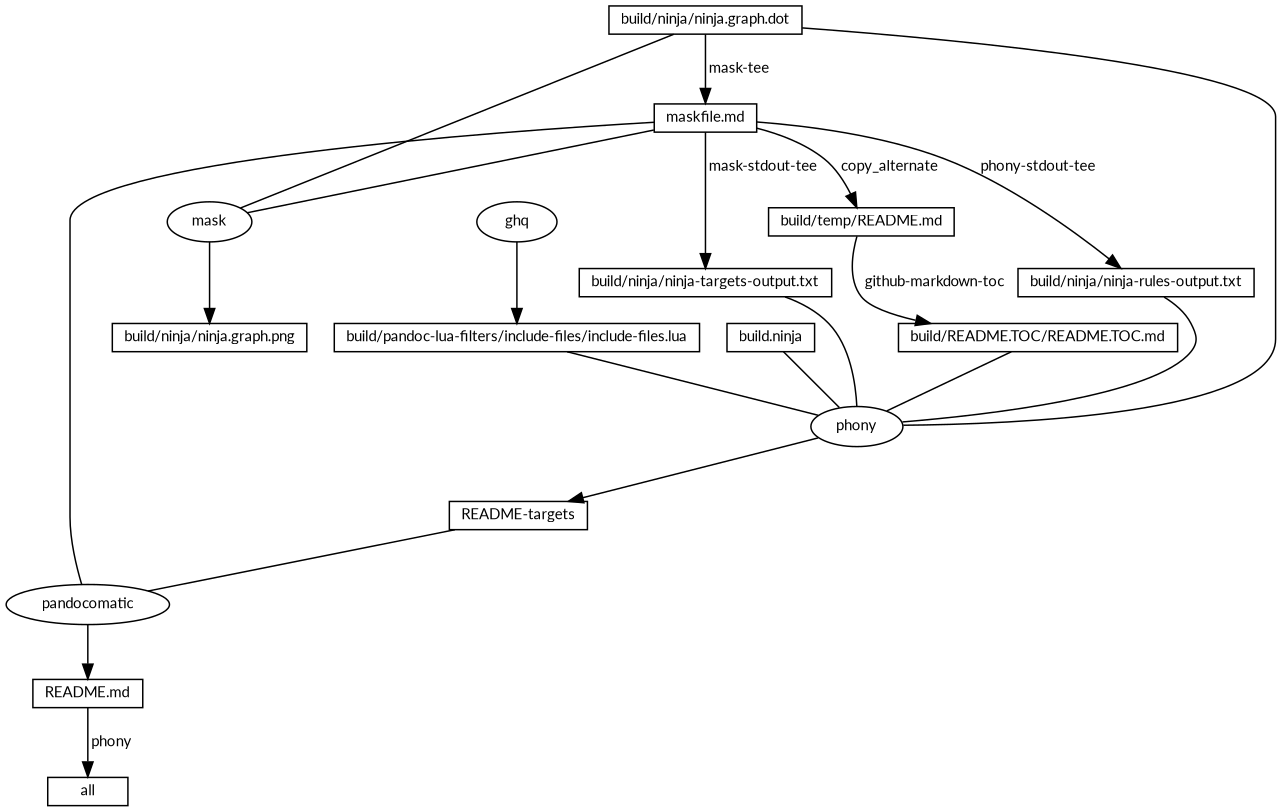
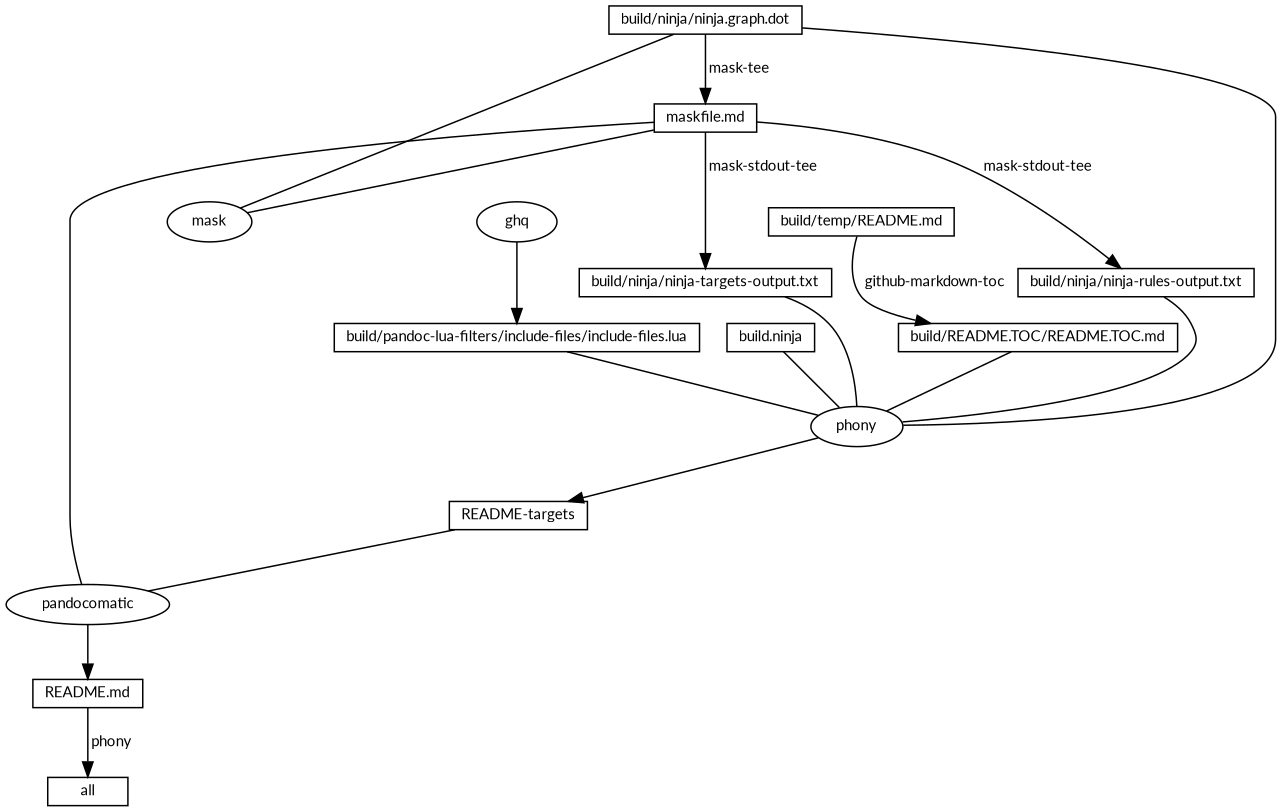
(812, 150) -> none
(1037, 167) -> (1037, 167)
(210, 338) -> none
